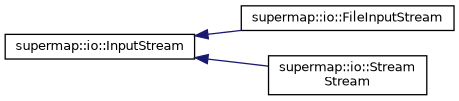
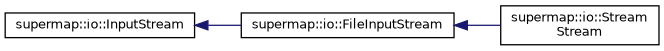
(238, 63) -> (484, 25)
